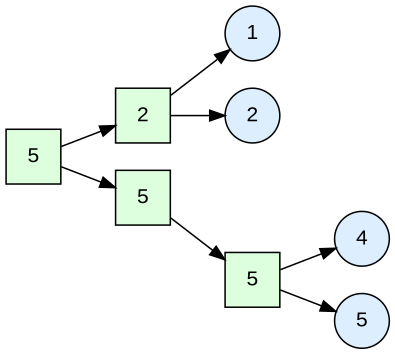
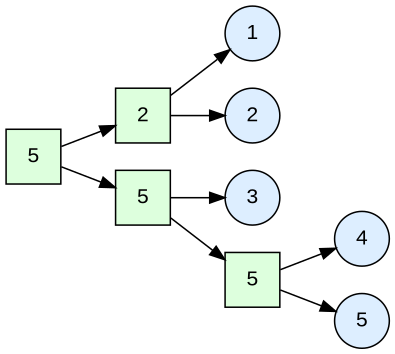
none -> (252, 198)
